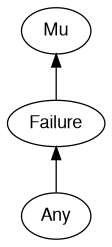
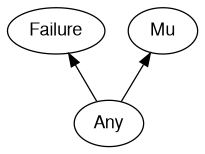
(56, 83) -> (132, 83)
